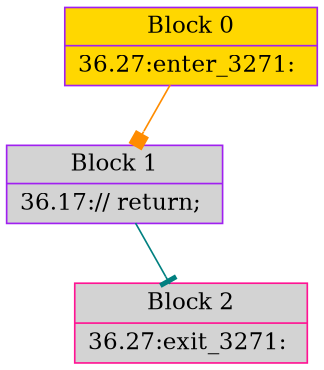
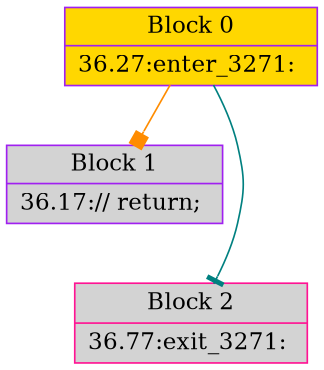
(151, 250) -> (243, 180)
(191, 342) -> (191, 342)
